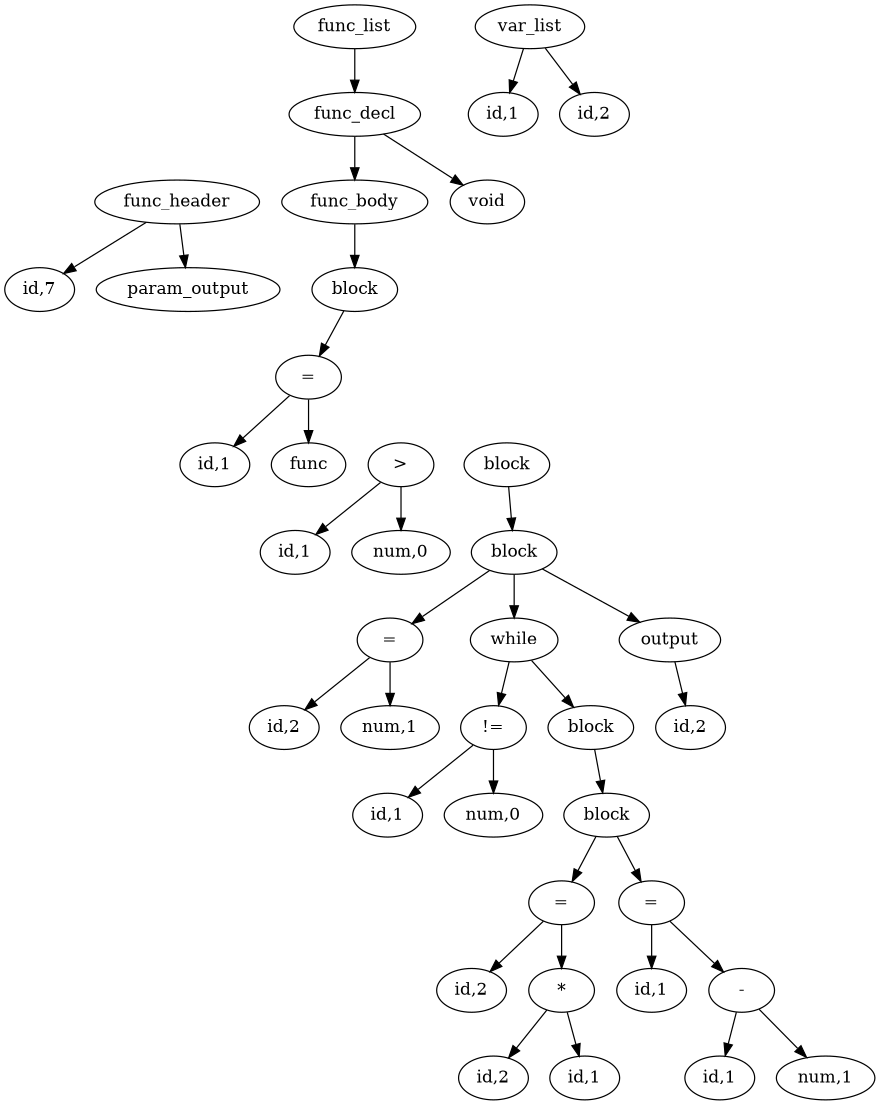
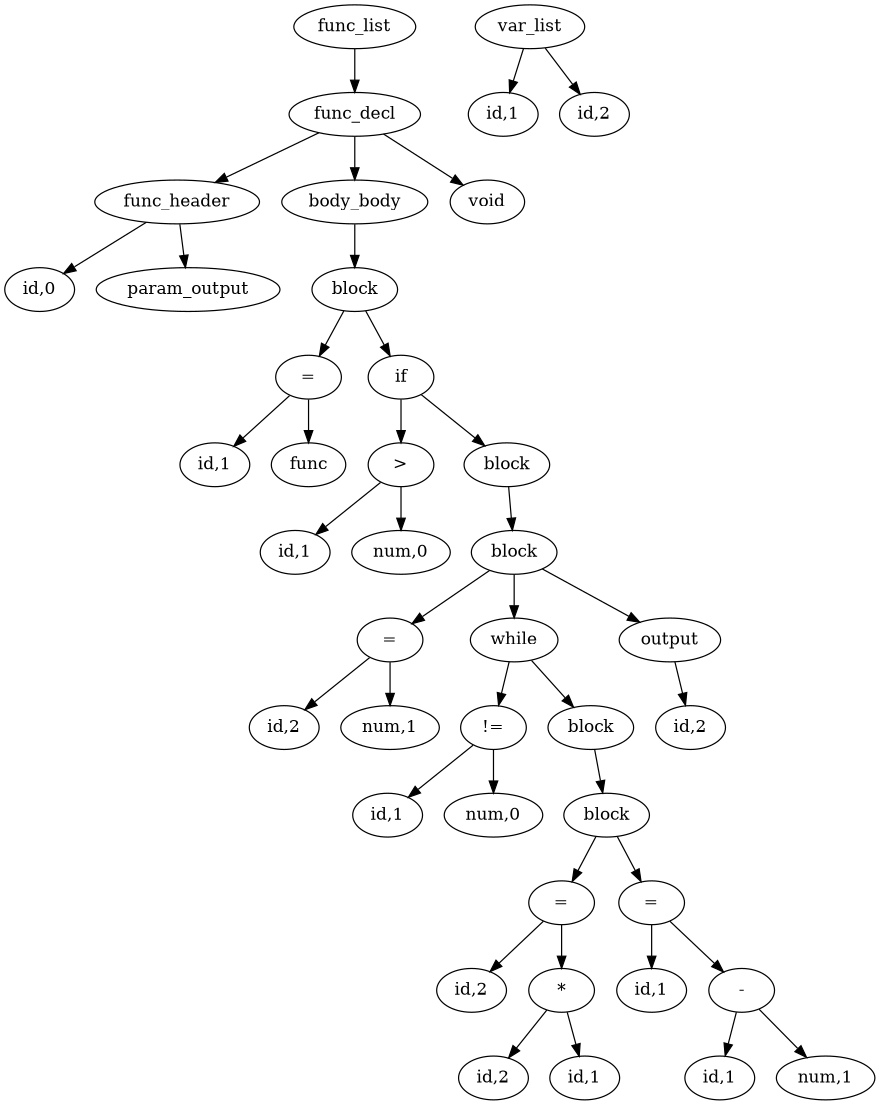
none -> (273, 155)
(355, 202) -> (355, 202)
(40, 290) -> (40, 290)
none -> (401, 377)
